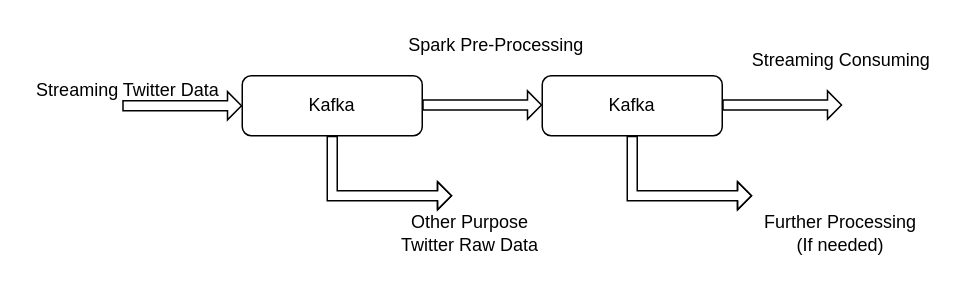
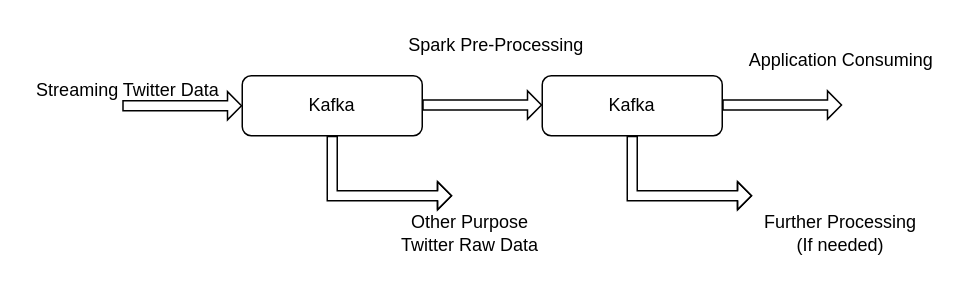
(842, 61) -> (842, 61)
